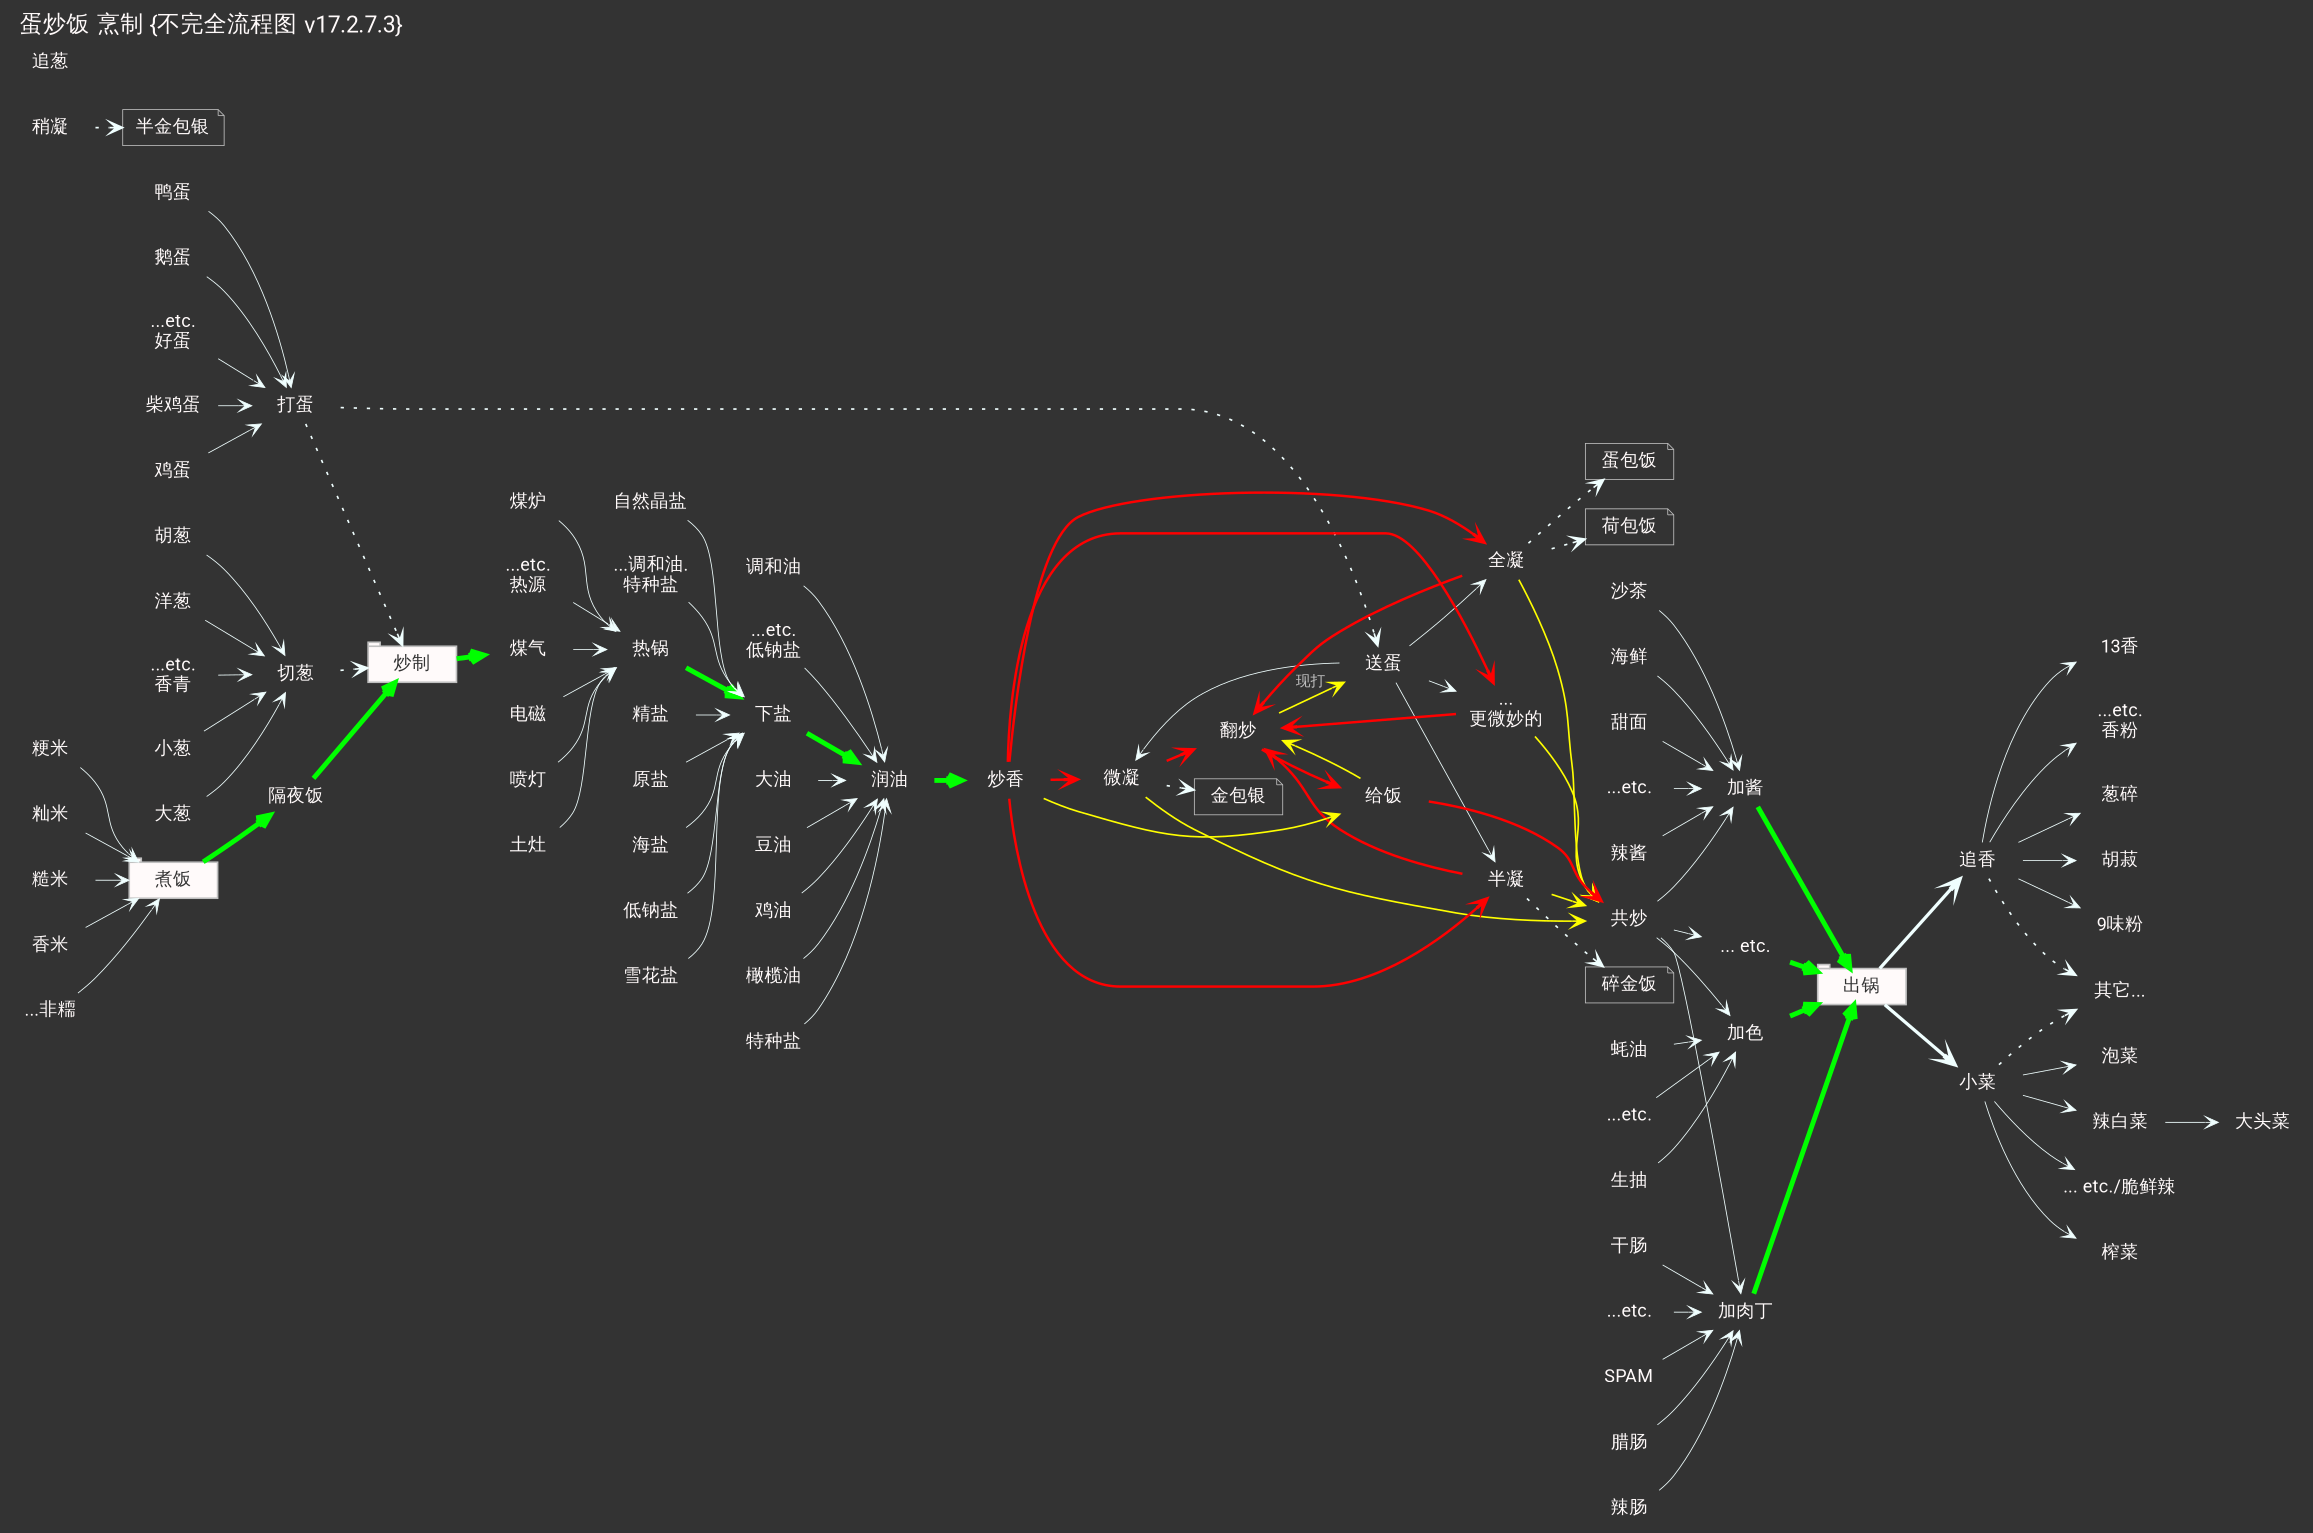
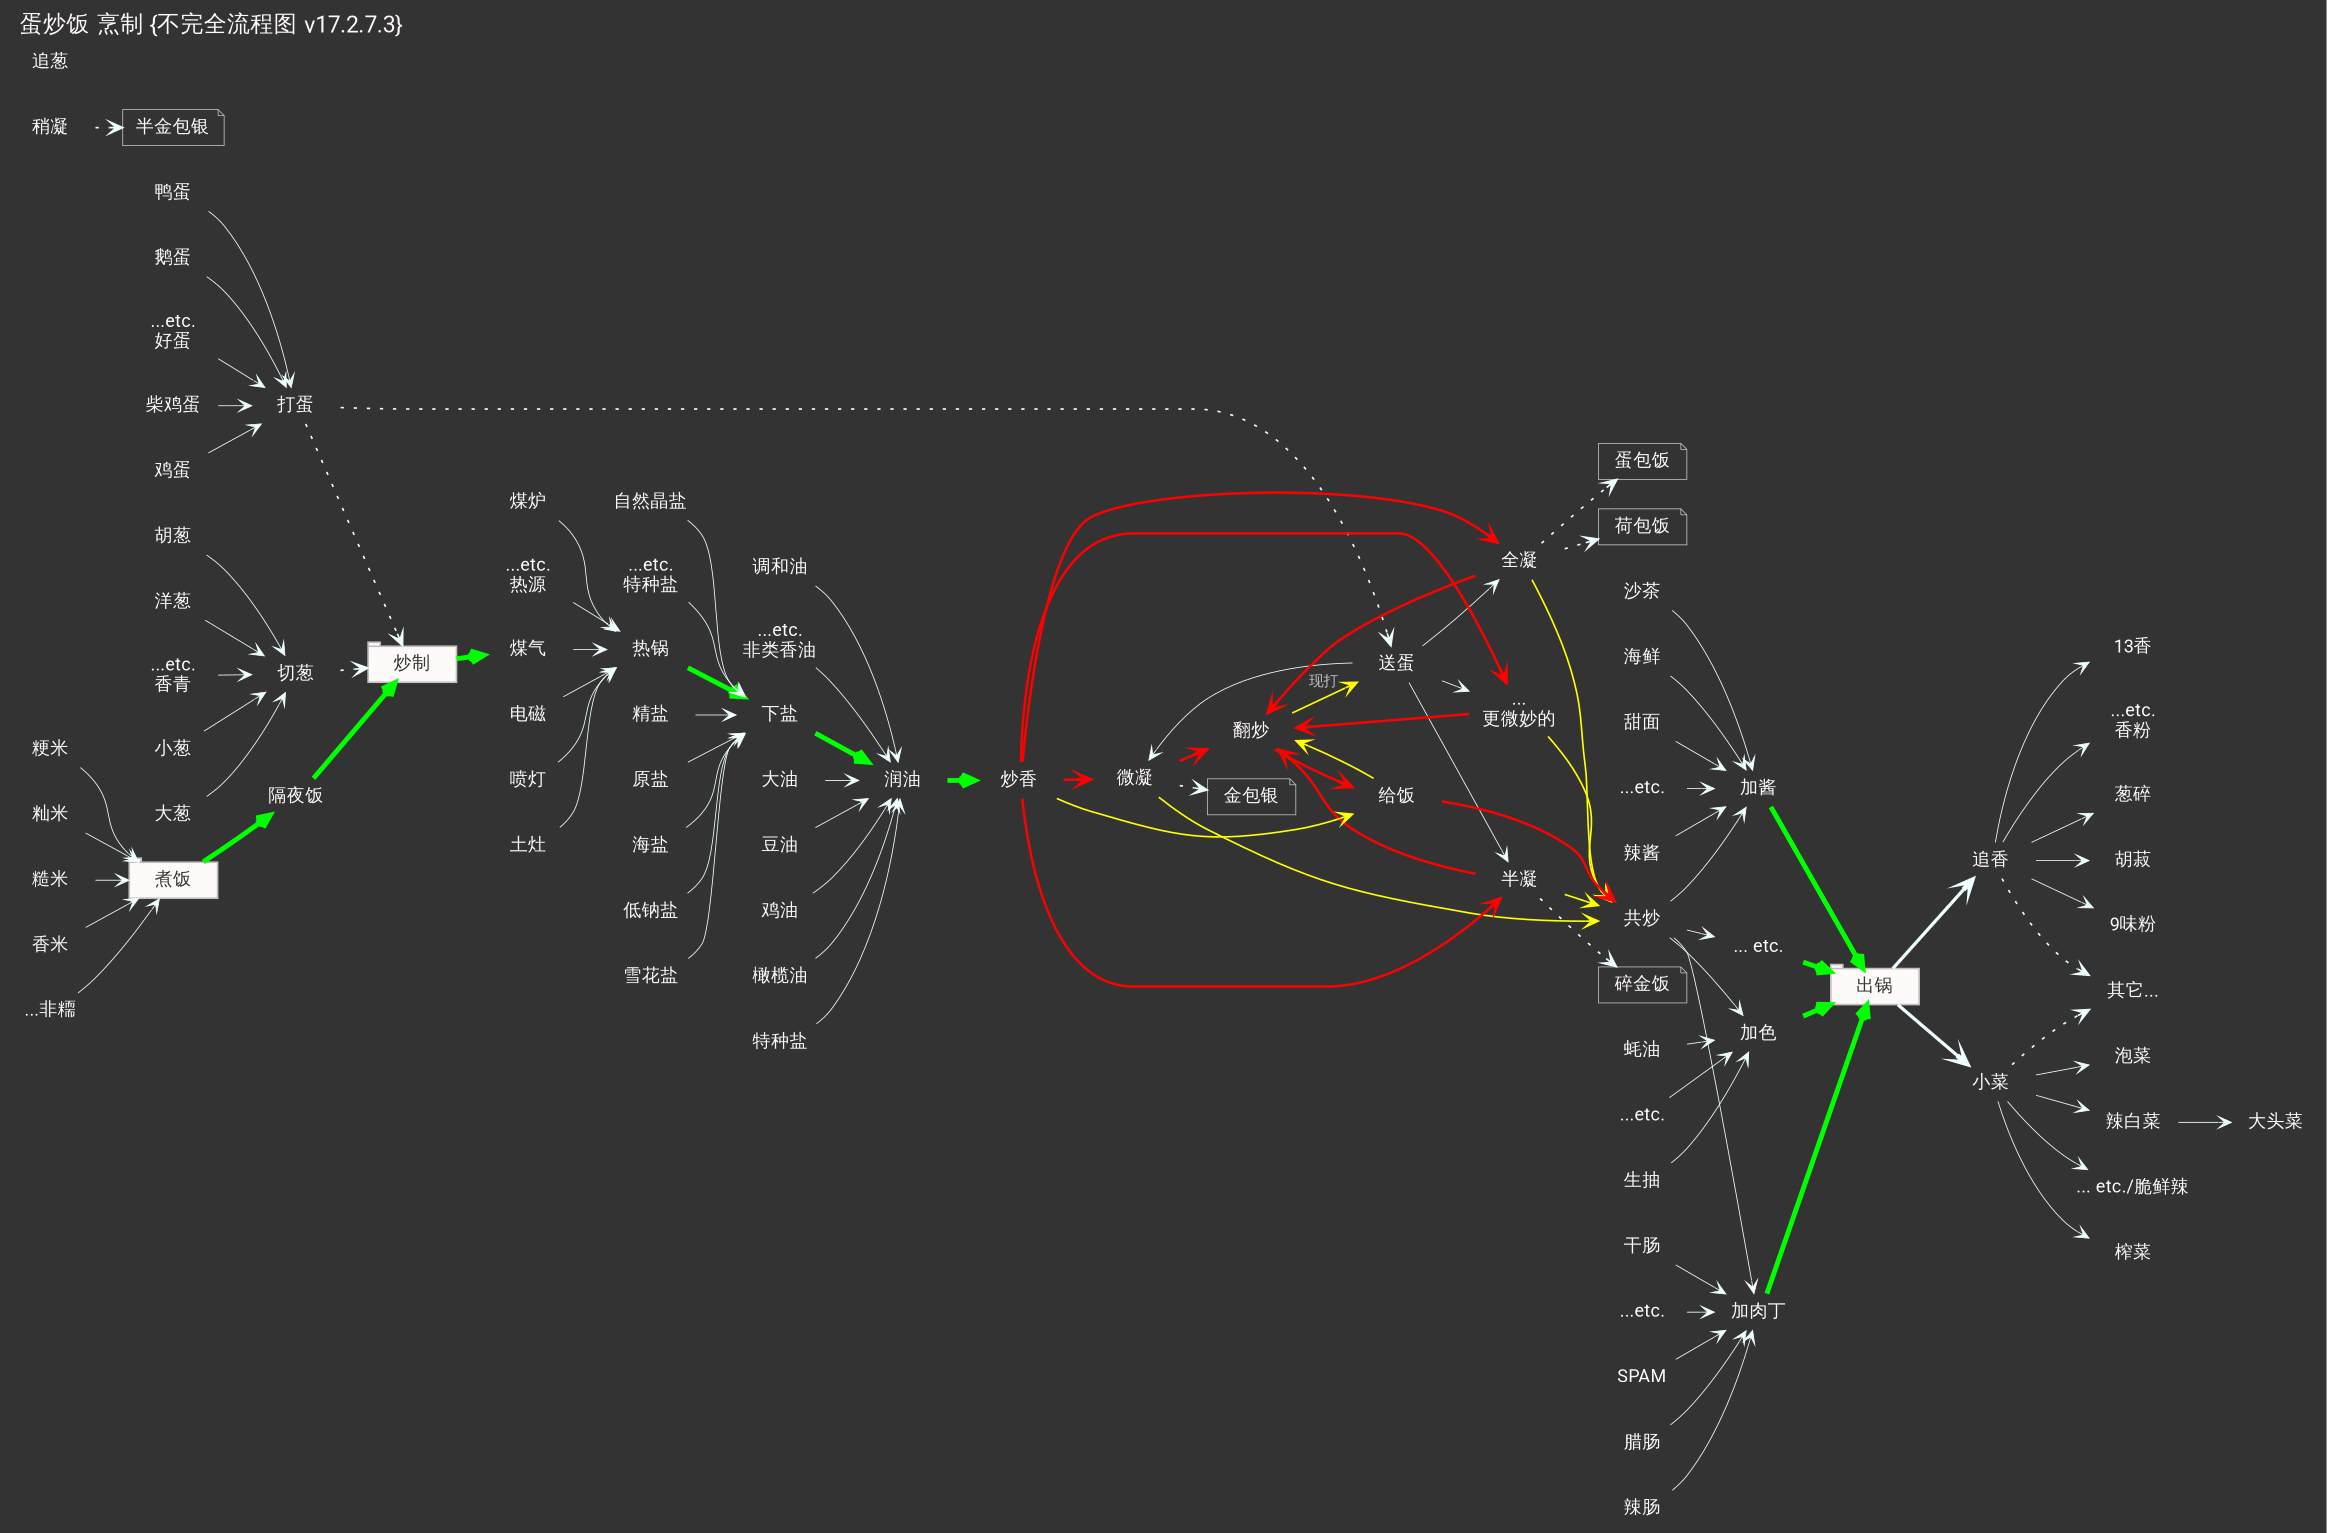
(651, 576) -> (651, 576)
(774, 641) -> (780, 641)
